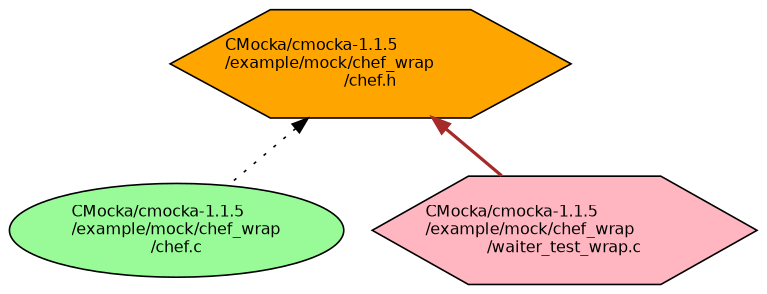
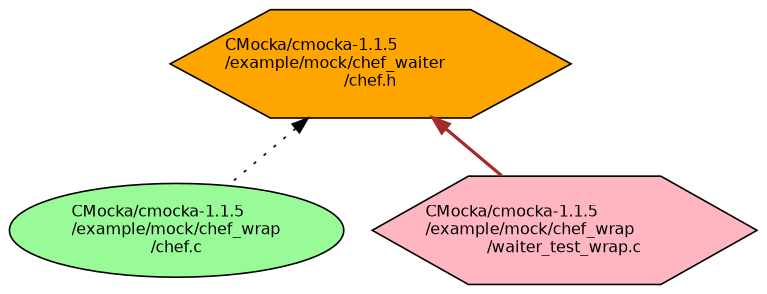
(371, 64) -> (371, 64)
